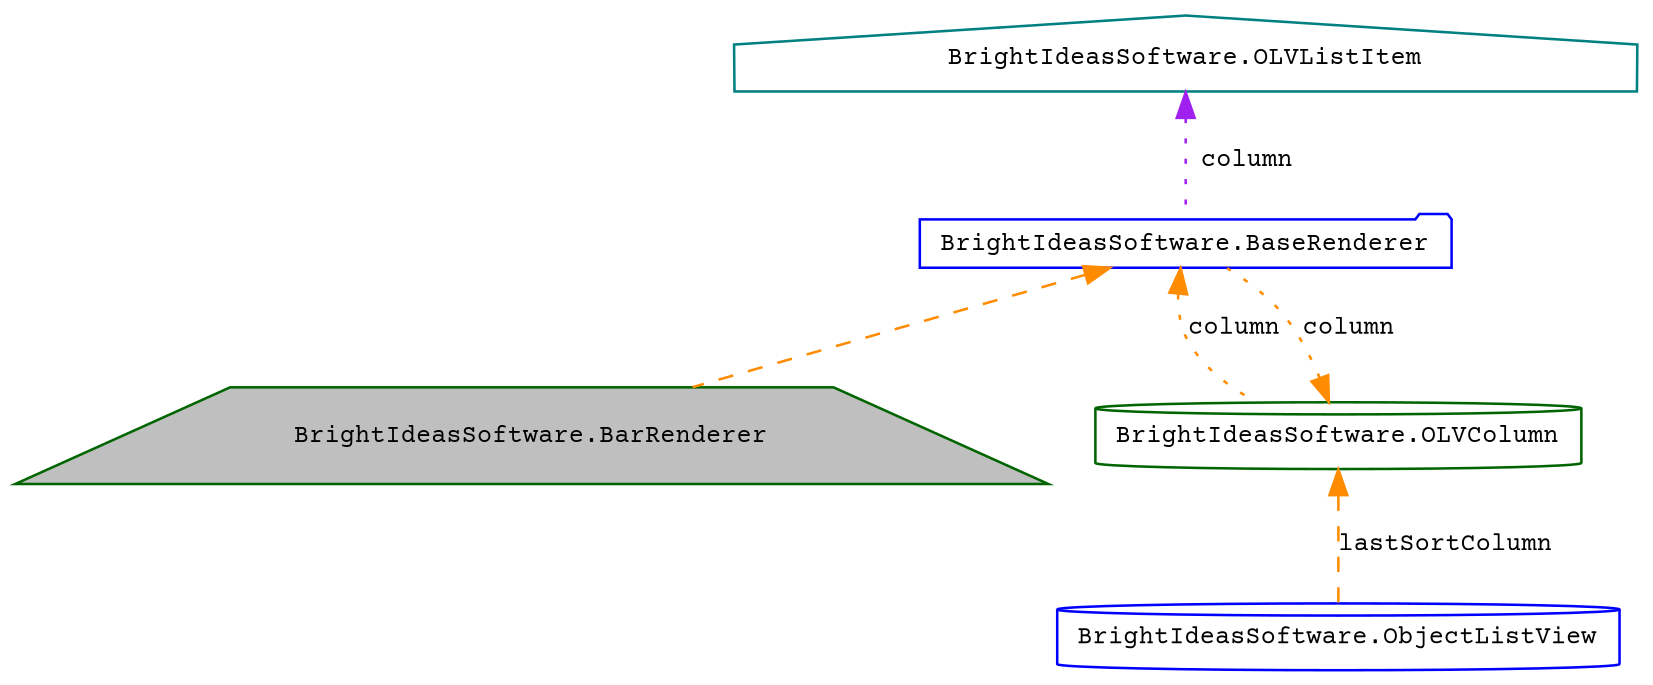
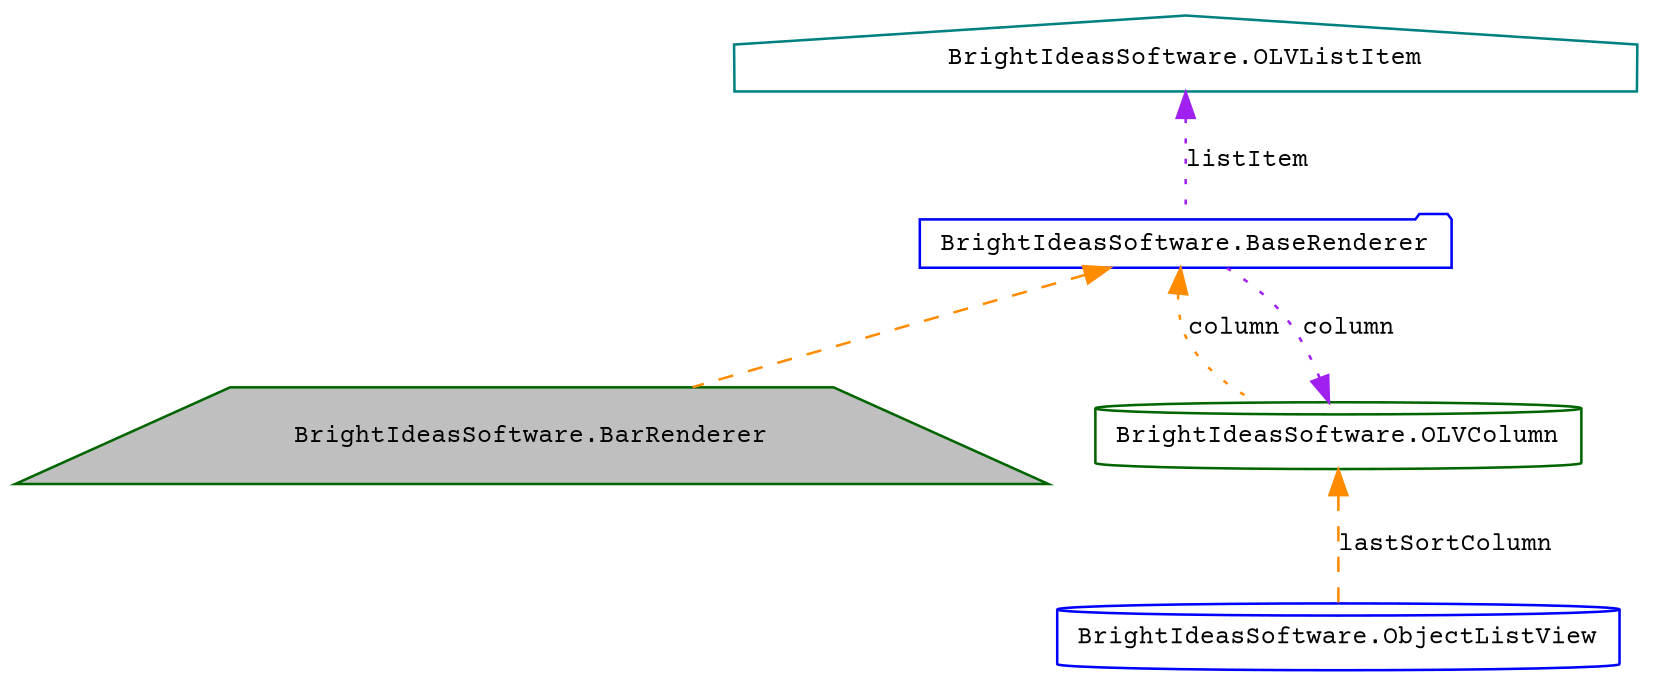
(1248, 160) -> (1248, 160)
(1283, 315) -> (1283, 315)
